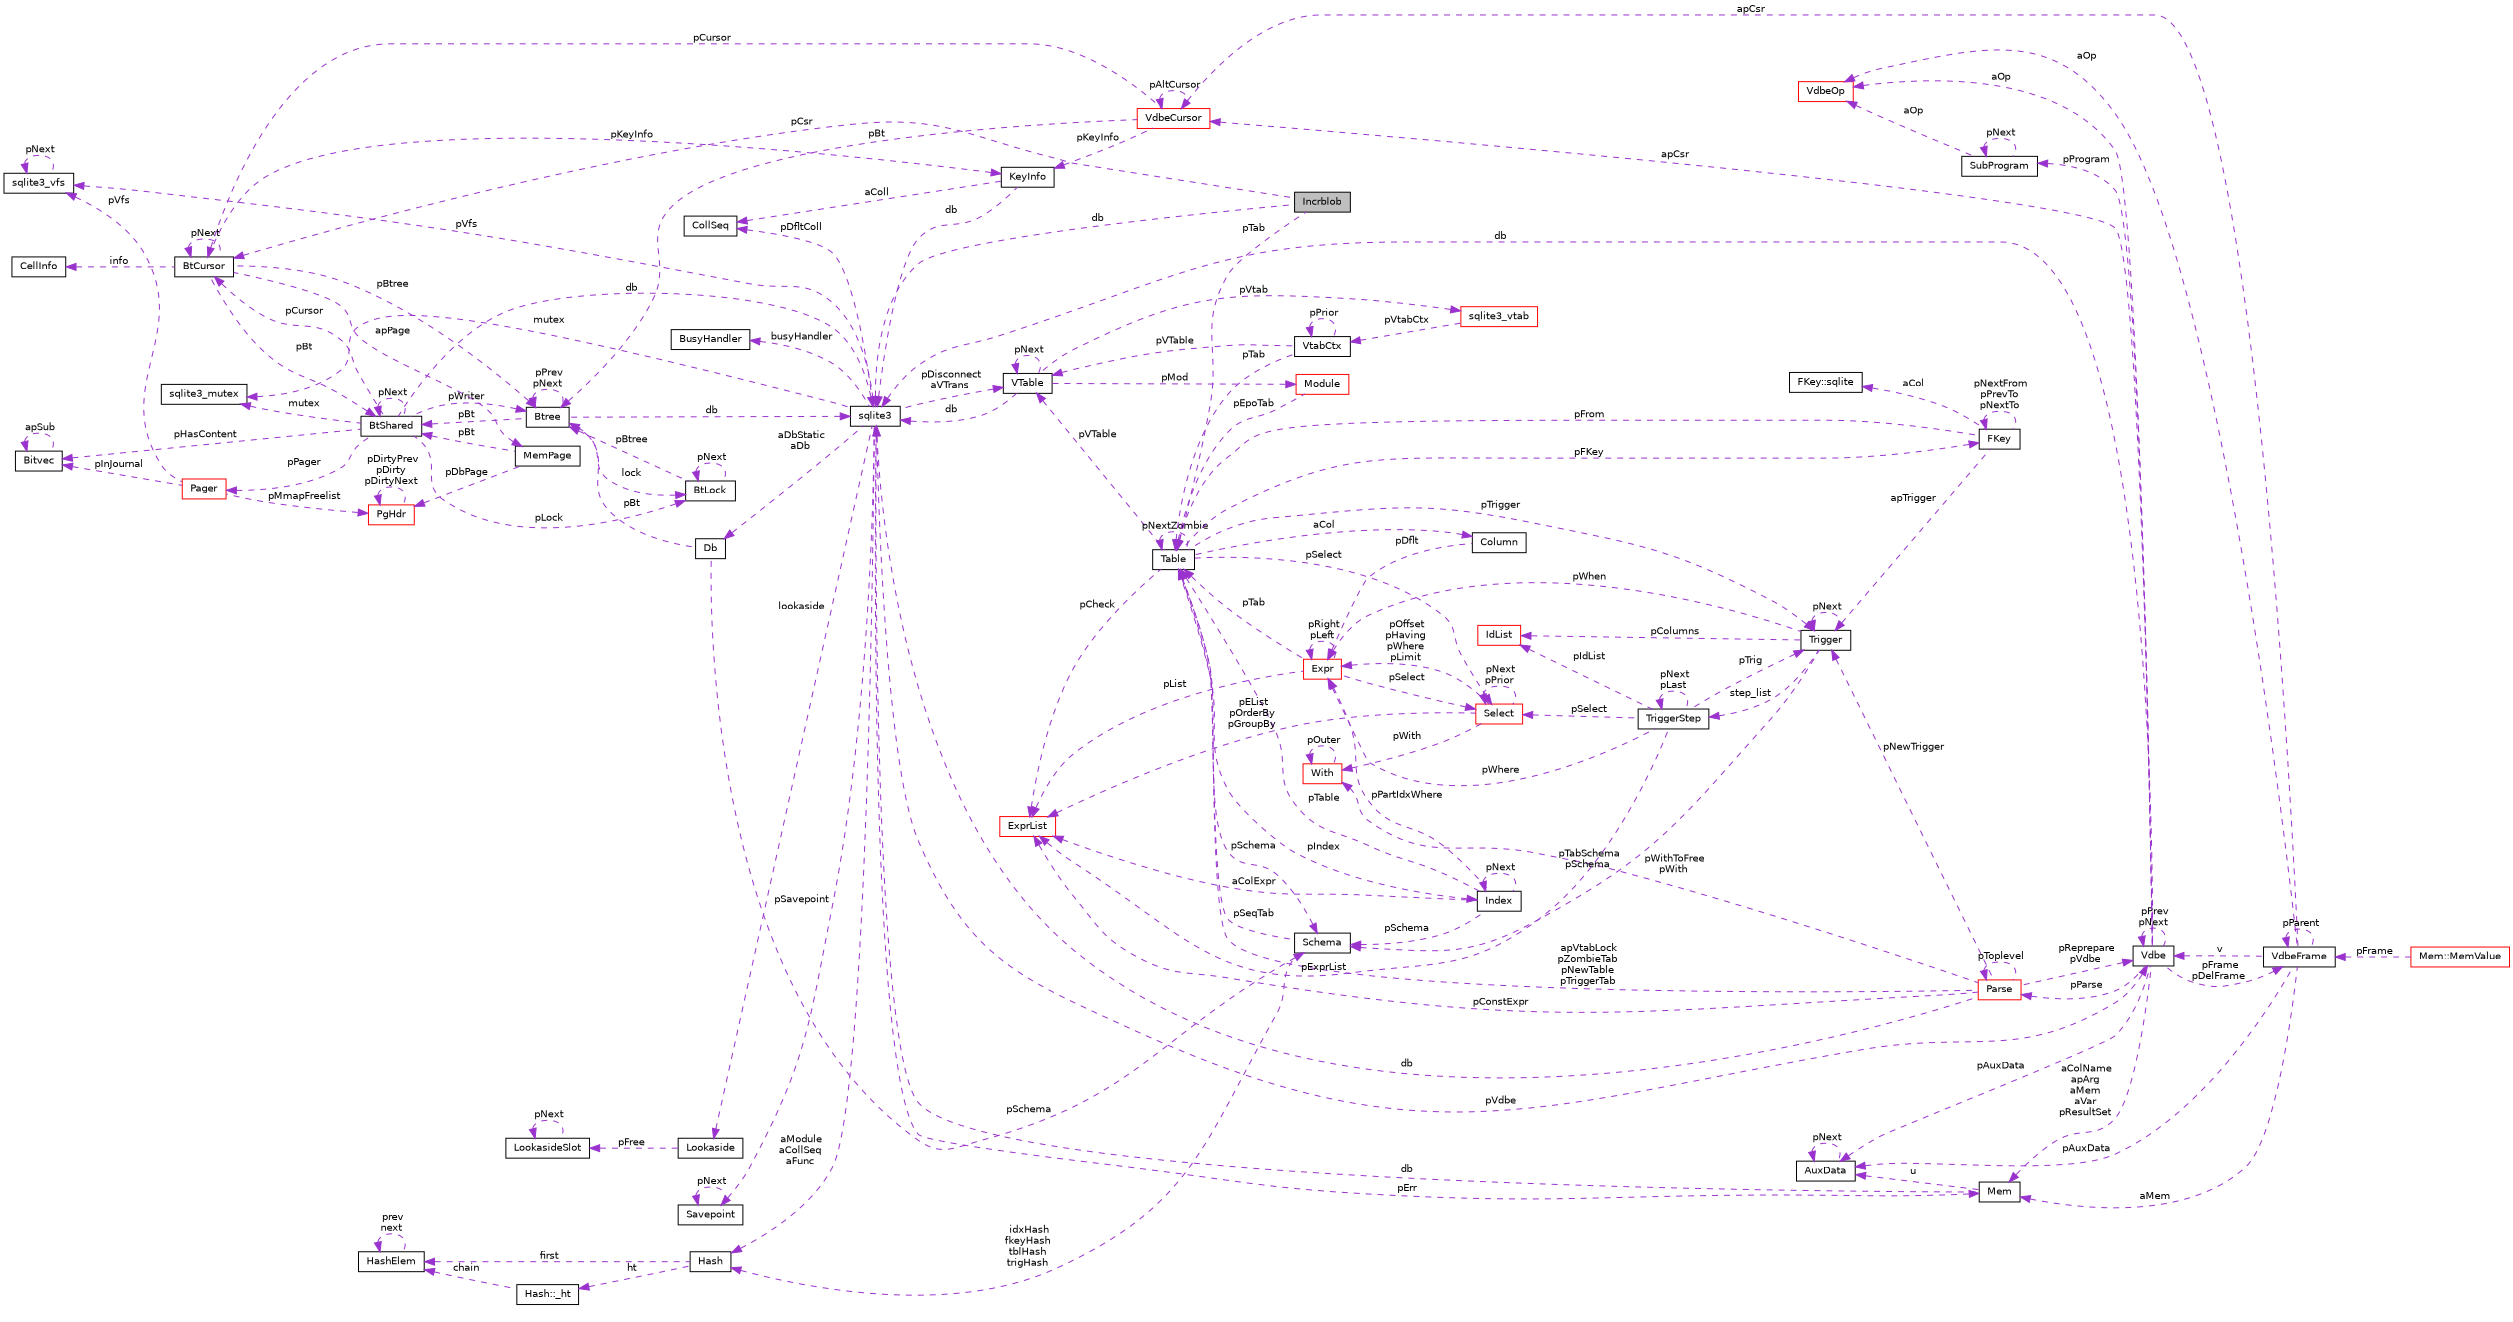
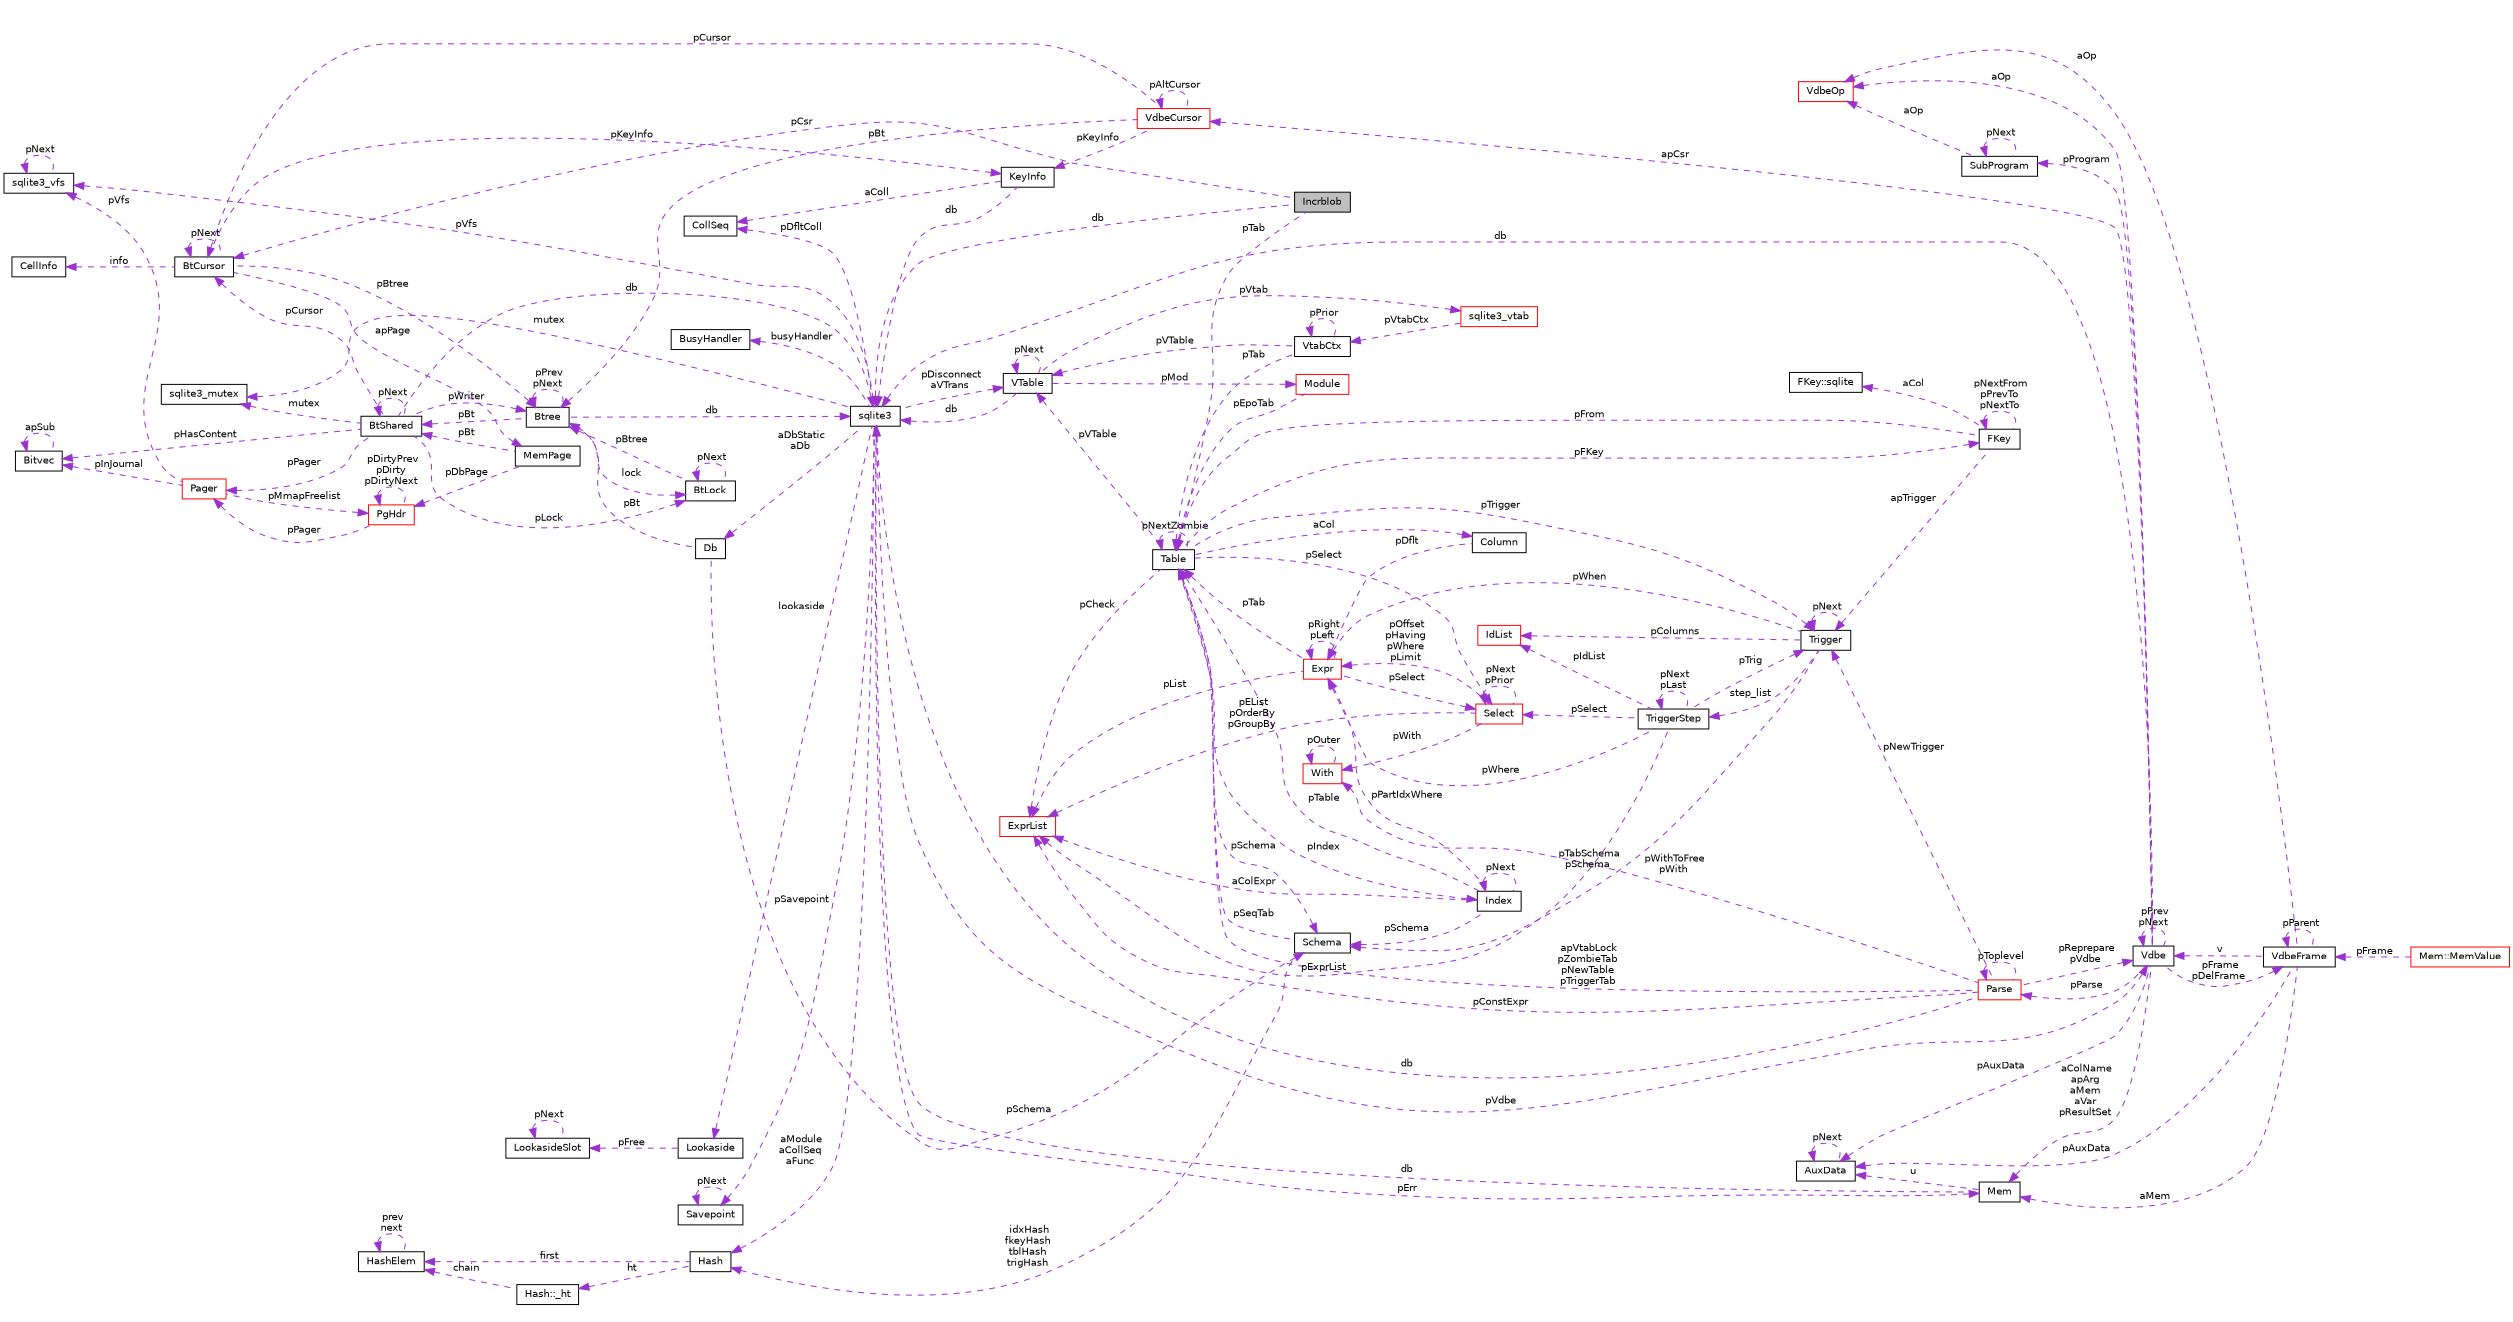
(2134, 15) -> none
(274, 360) -> none
none -> (293, 542)
